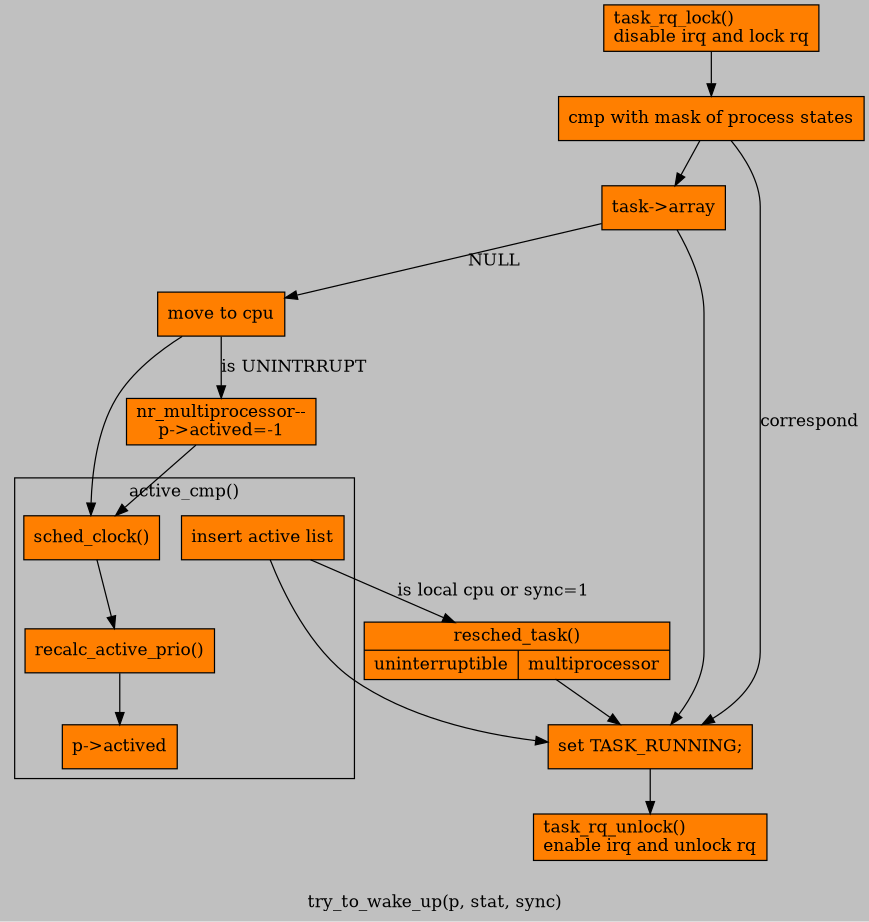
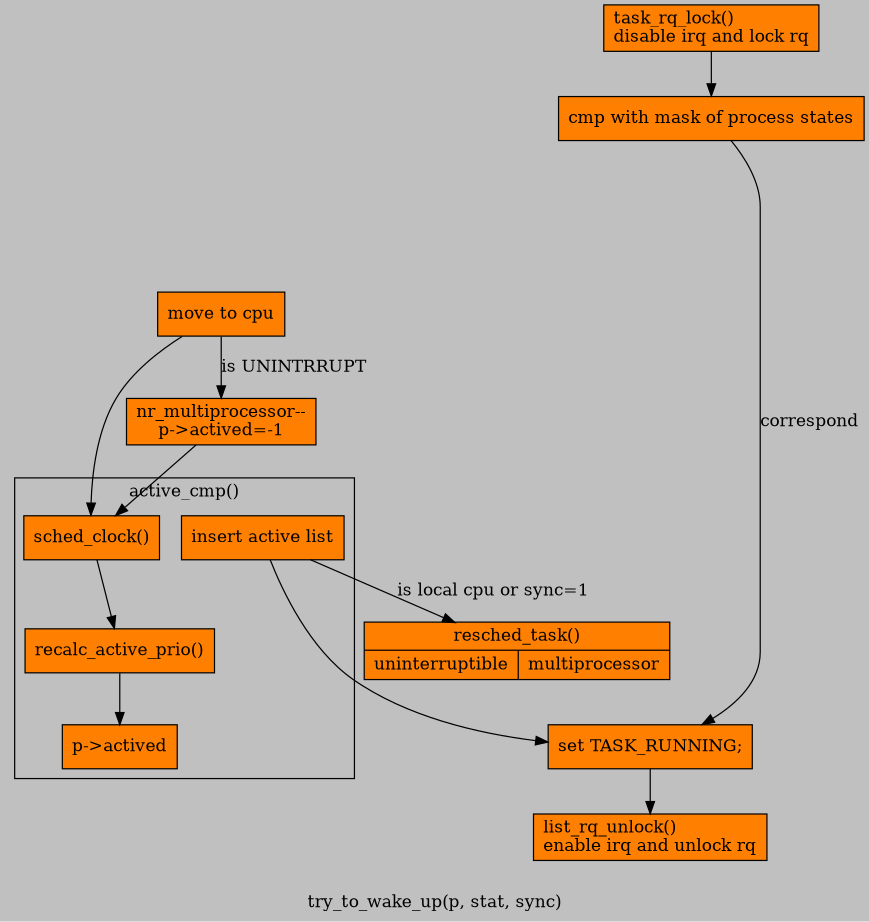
(664, 208) -> none
(583, 698) -> none
(650, 837) -> (650, 837)
